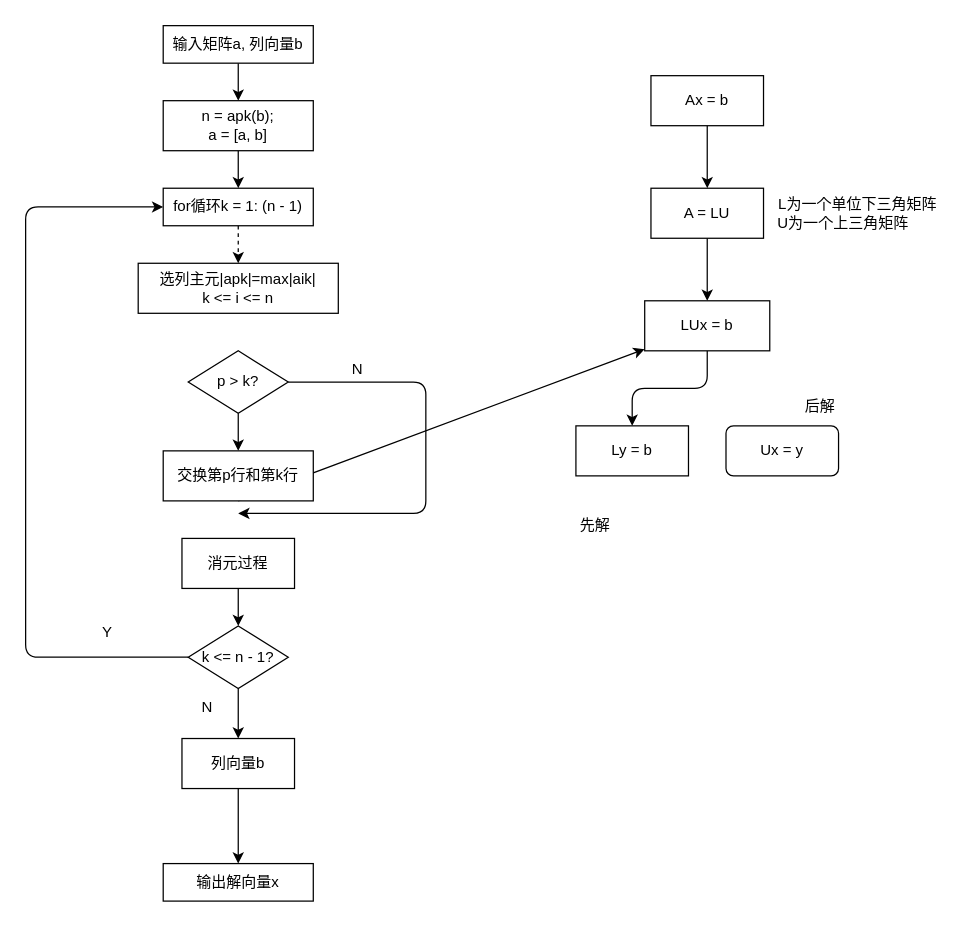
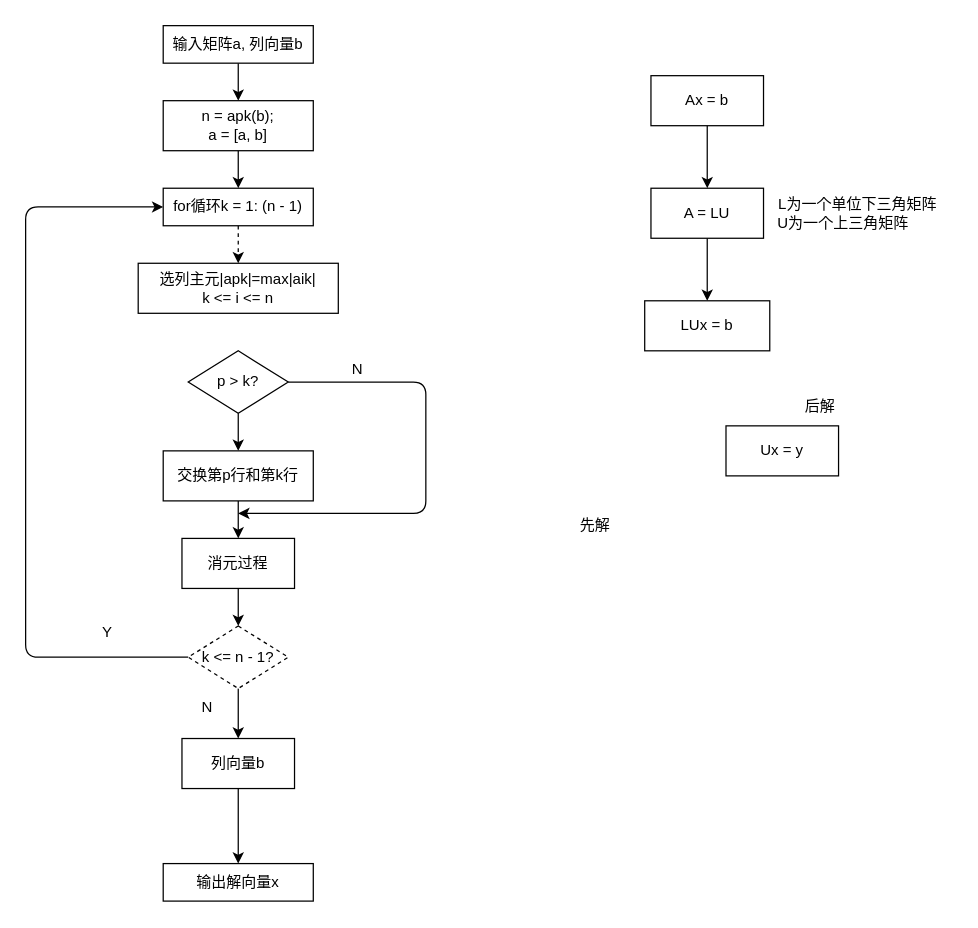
(673, 388) -> none
(475, 412) -> (238, 515)
(632, 451) -> none
(782, 451) -> (782, 451)
(238, 657) -> (238, 657)
